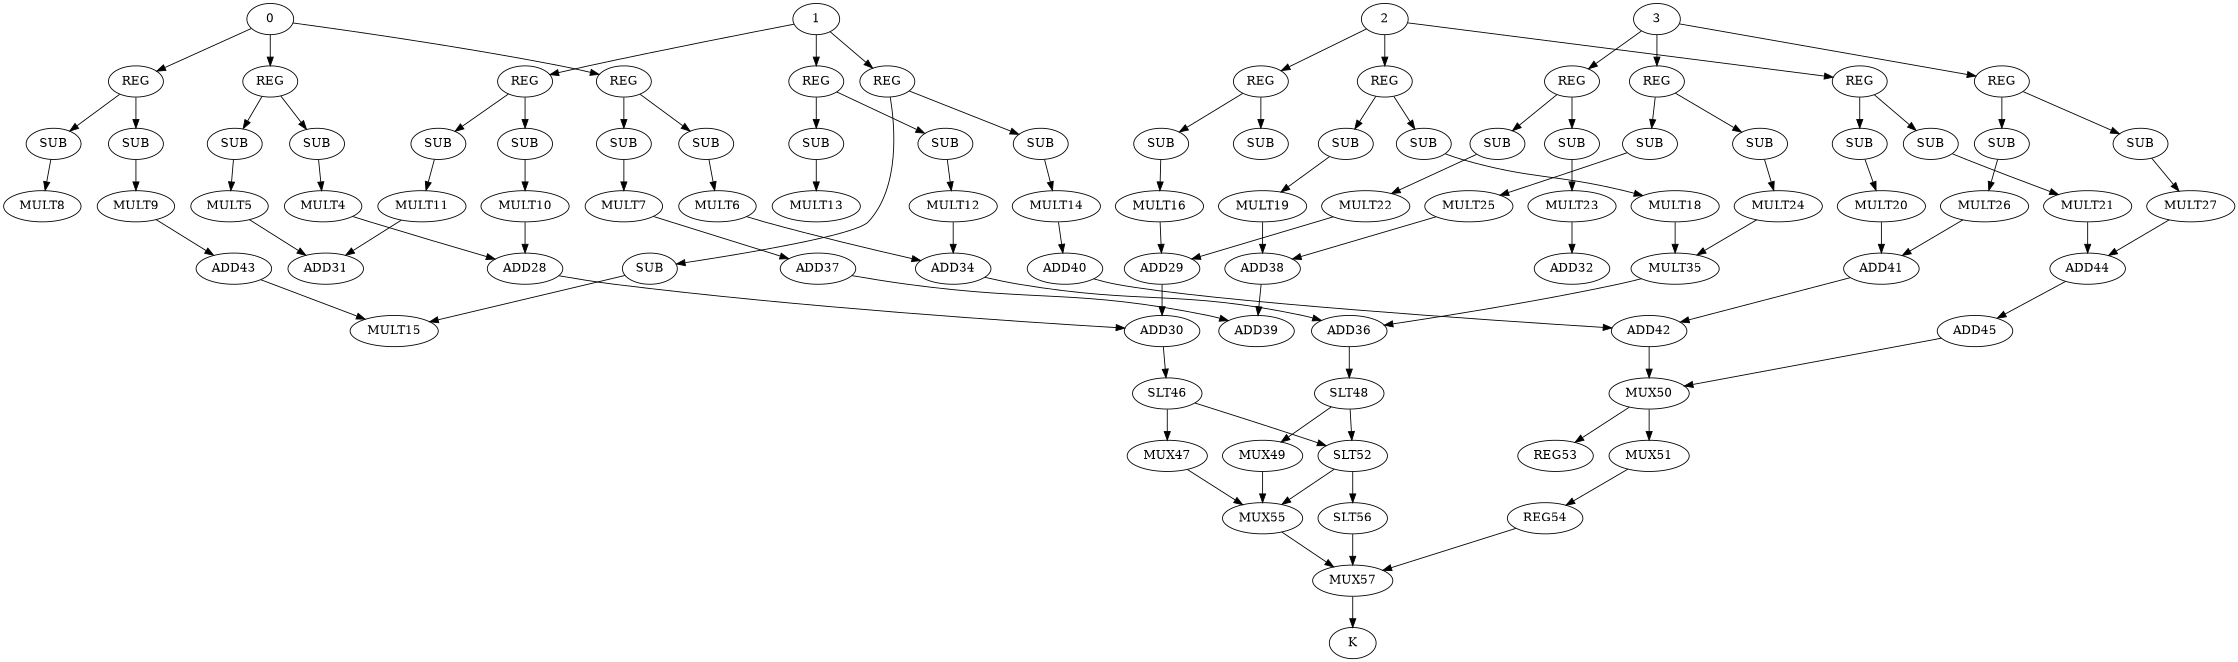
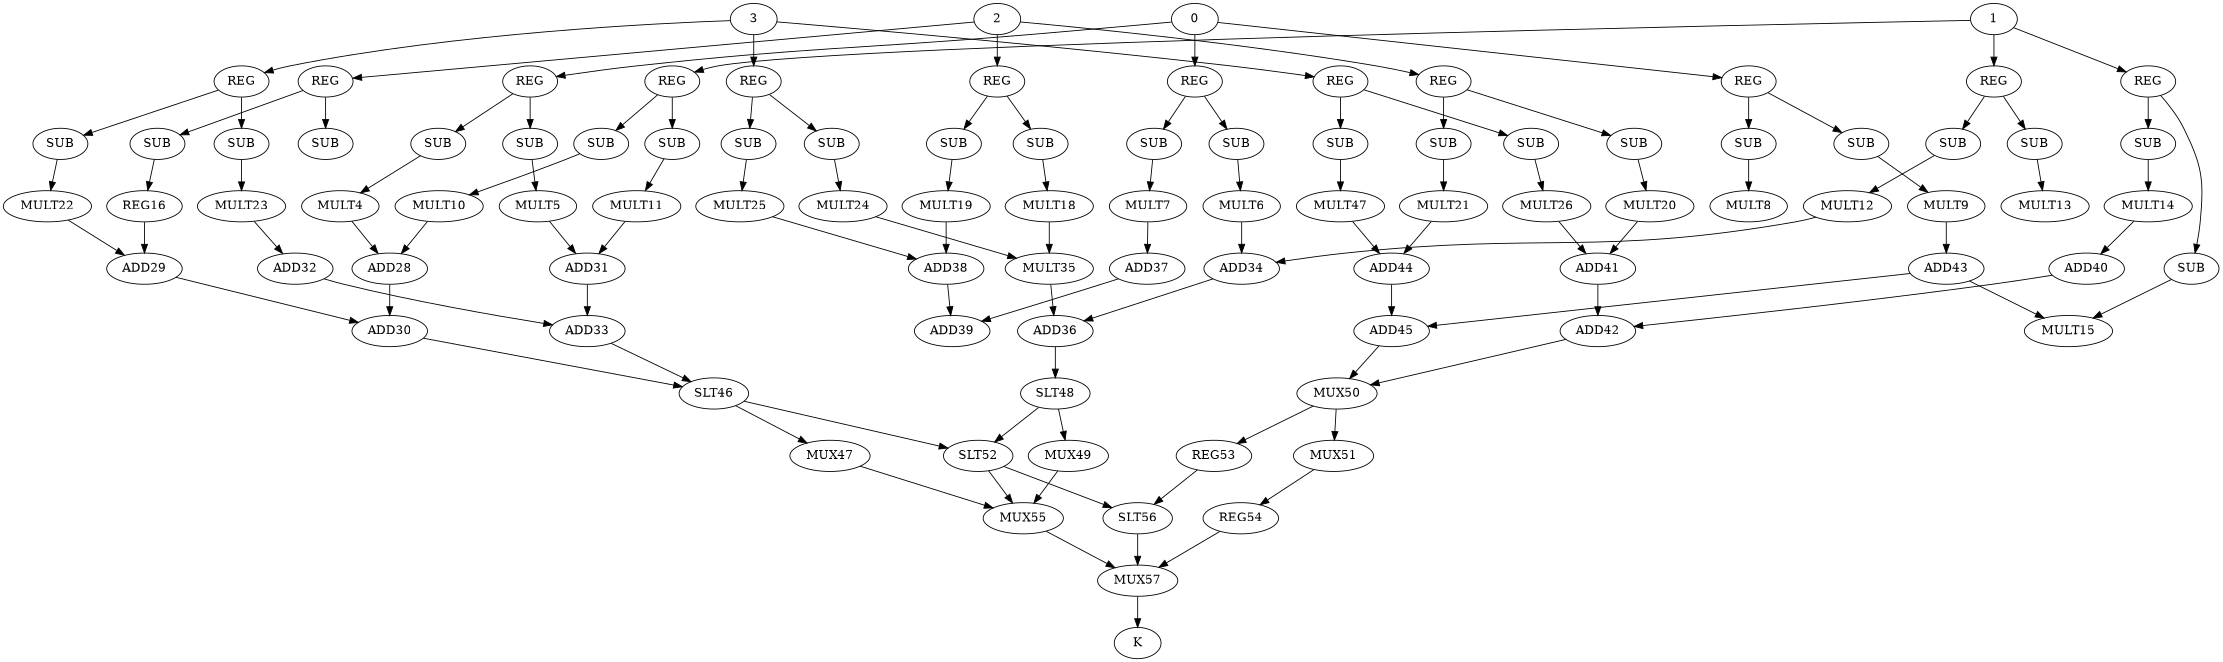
(1159, 206) -> (144, 206)
(2191, 206) -> (1340, 206)
none -> (1673, 299)
none -> (587, 331)
none -> (1179, 484)
